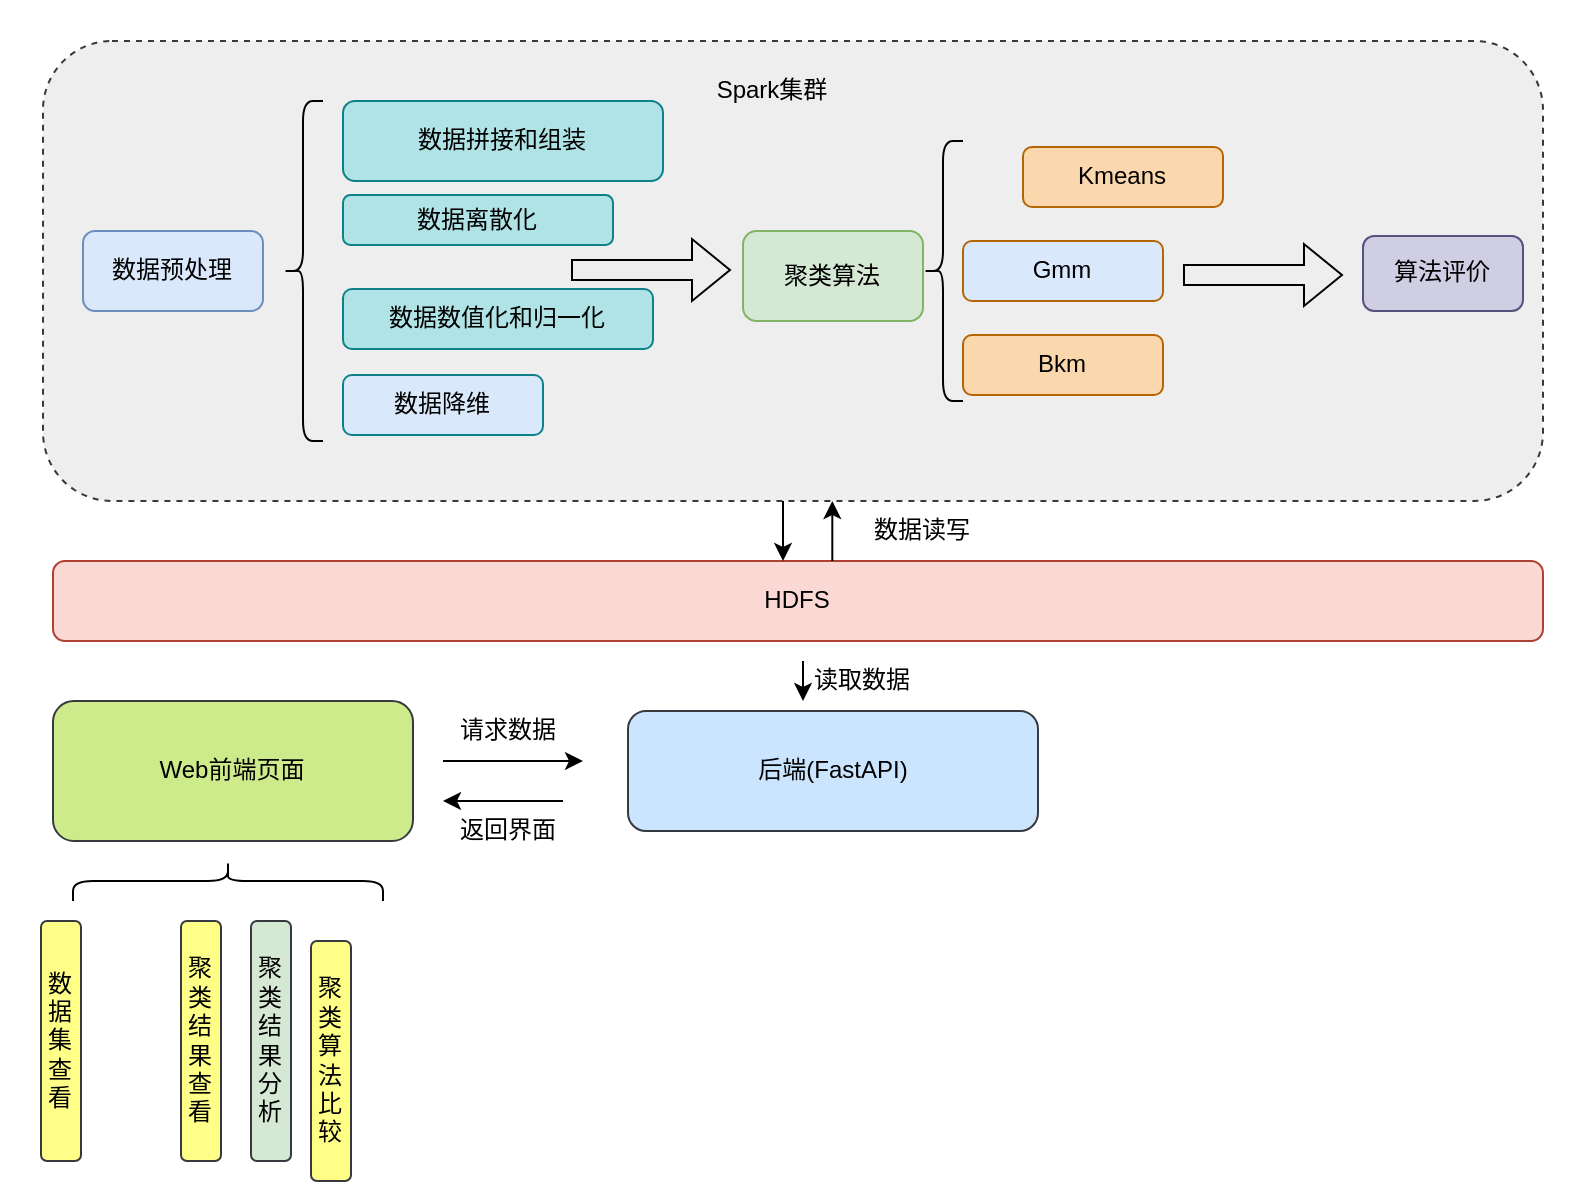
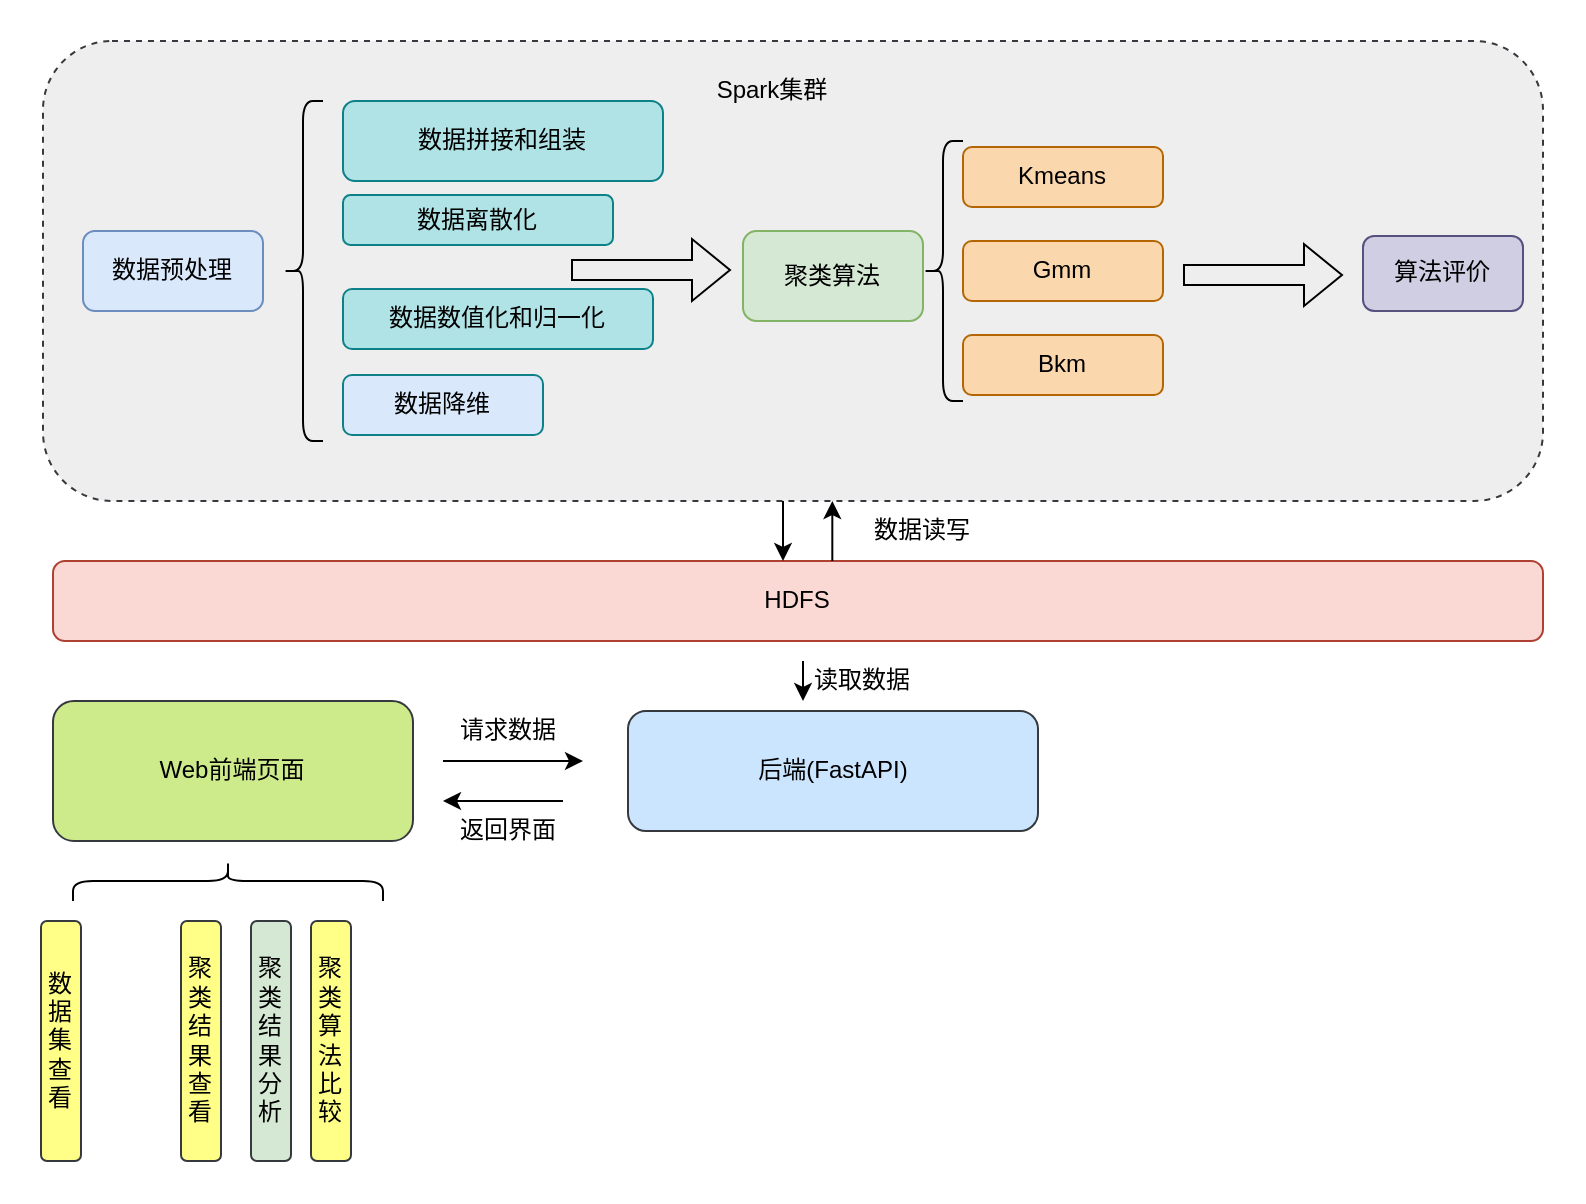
(1123, 177) -> (1063, 177)
(1063, 271) -> (1063, 271)
(331, 1061) -> (331, 1041)
